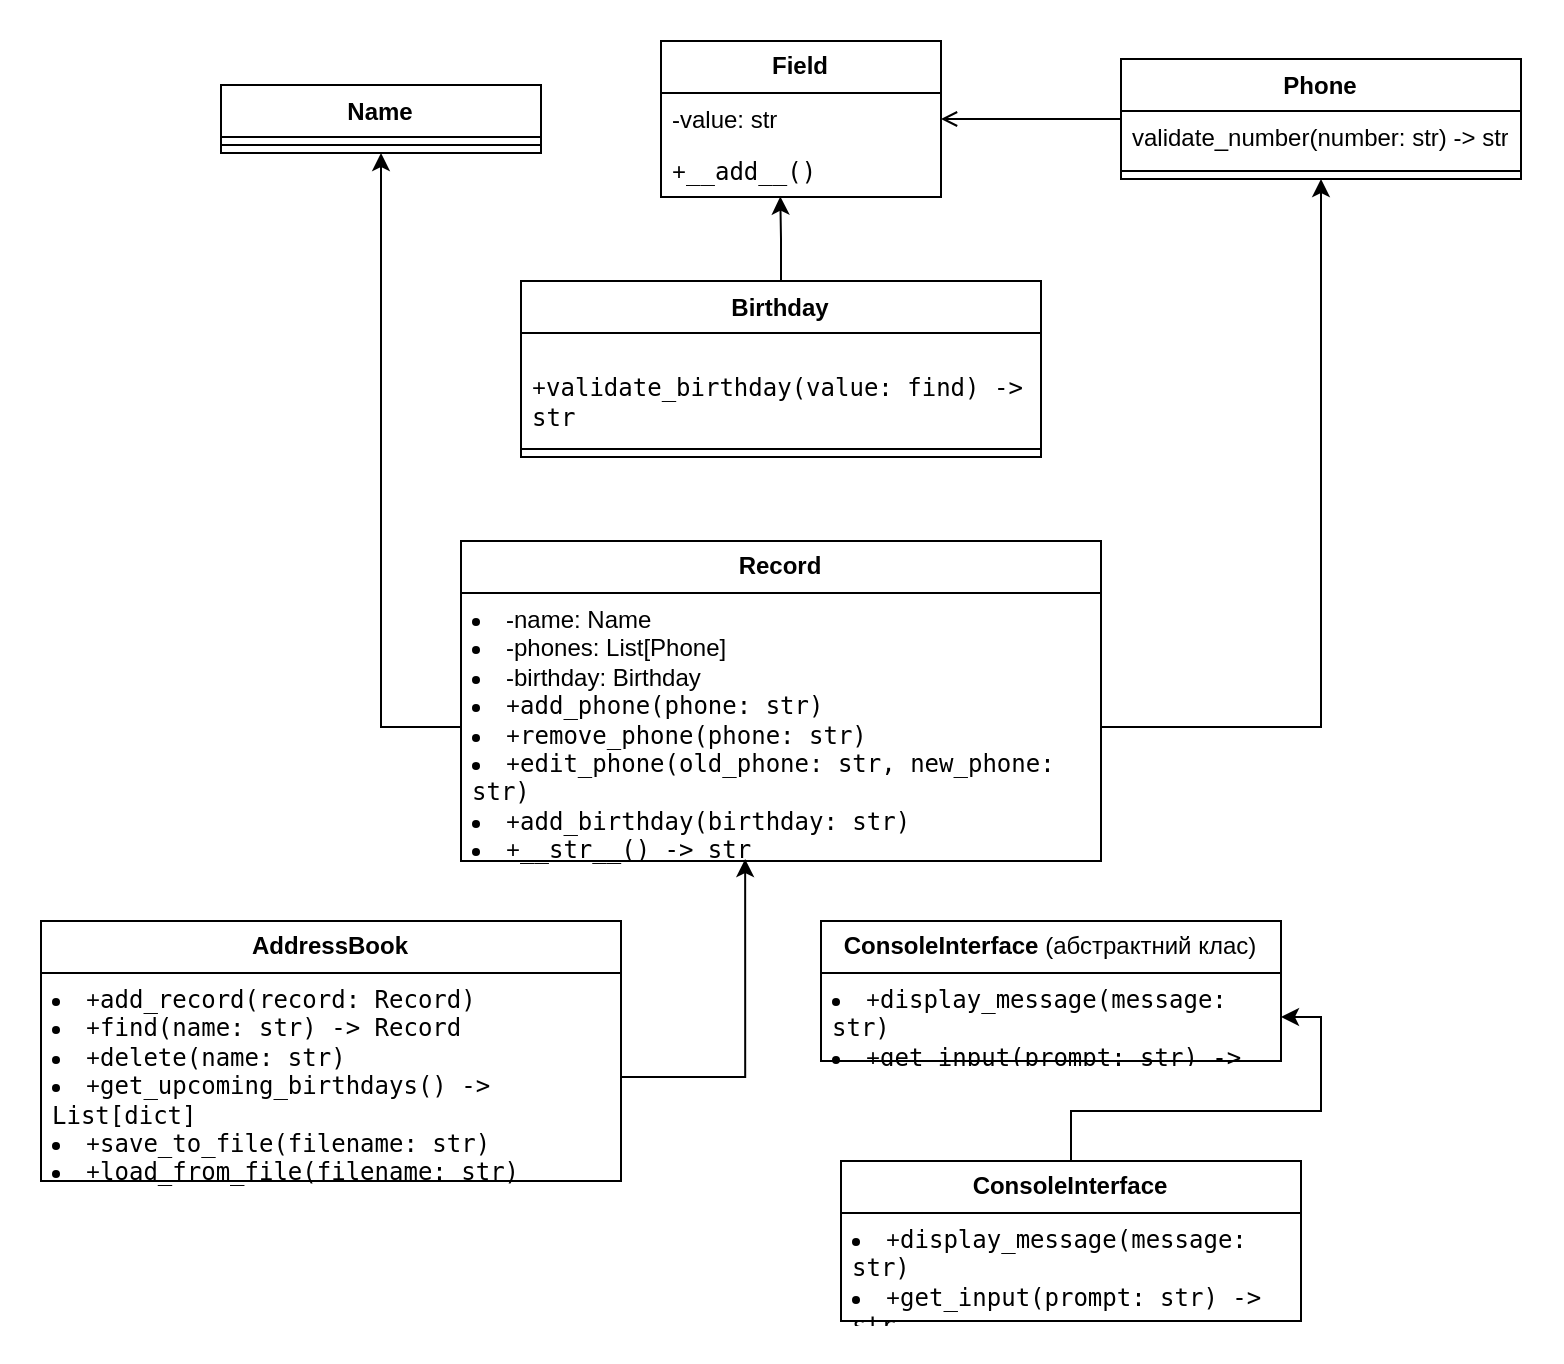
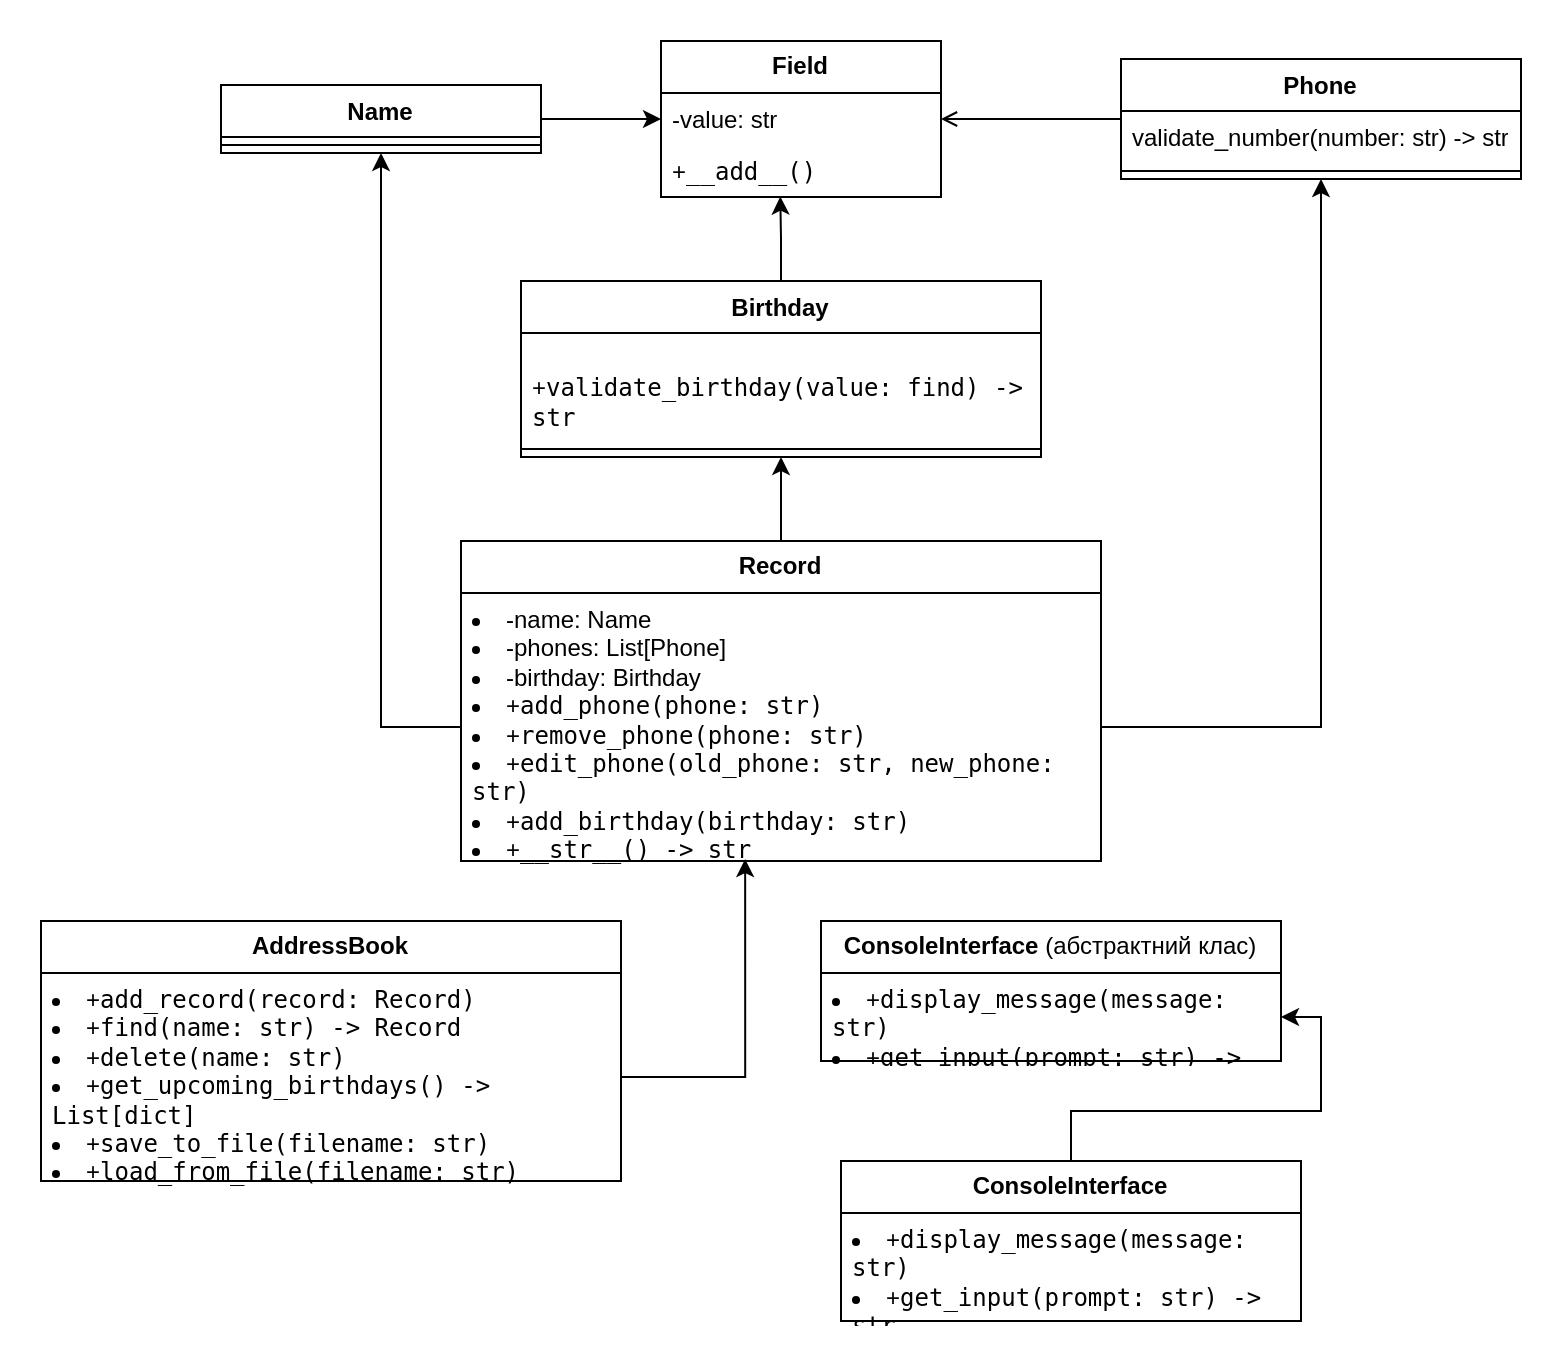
none -> (594, 119)
none -> (781, 504)
